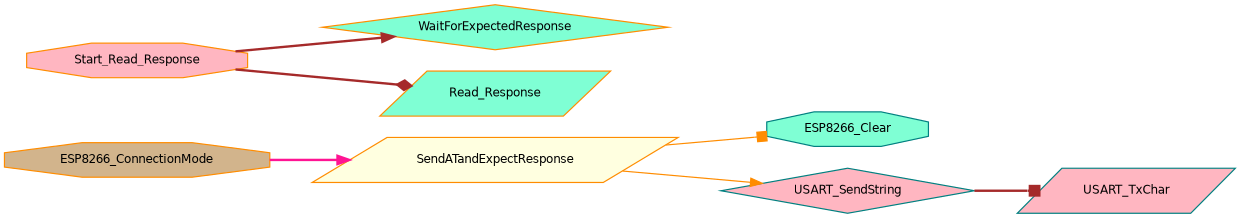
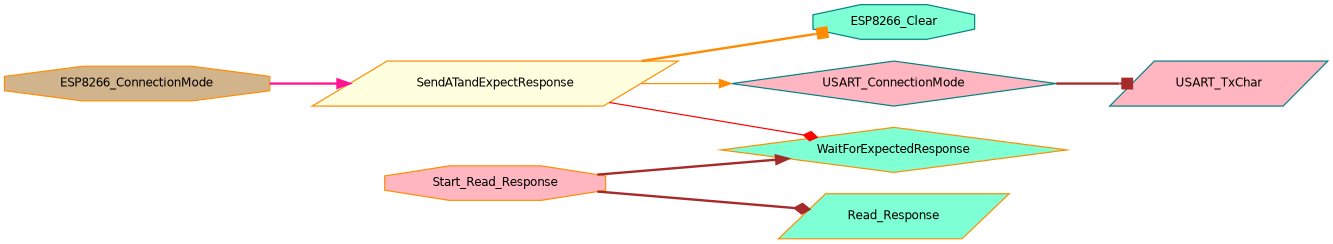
none -> (706, 119)
(710, 141) -> (728, 47)
(848, 191) -> (894, 84)
